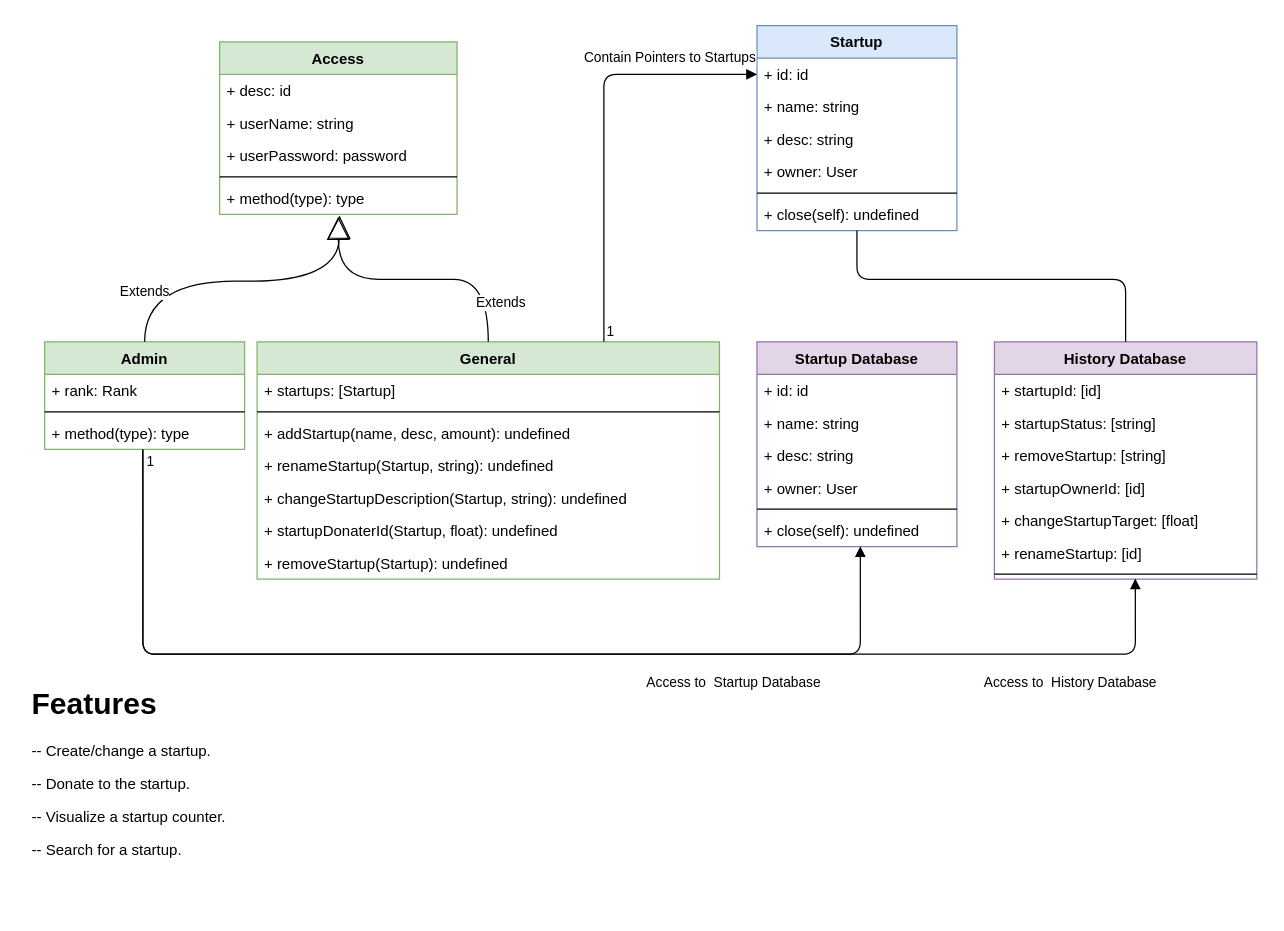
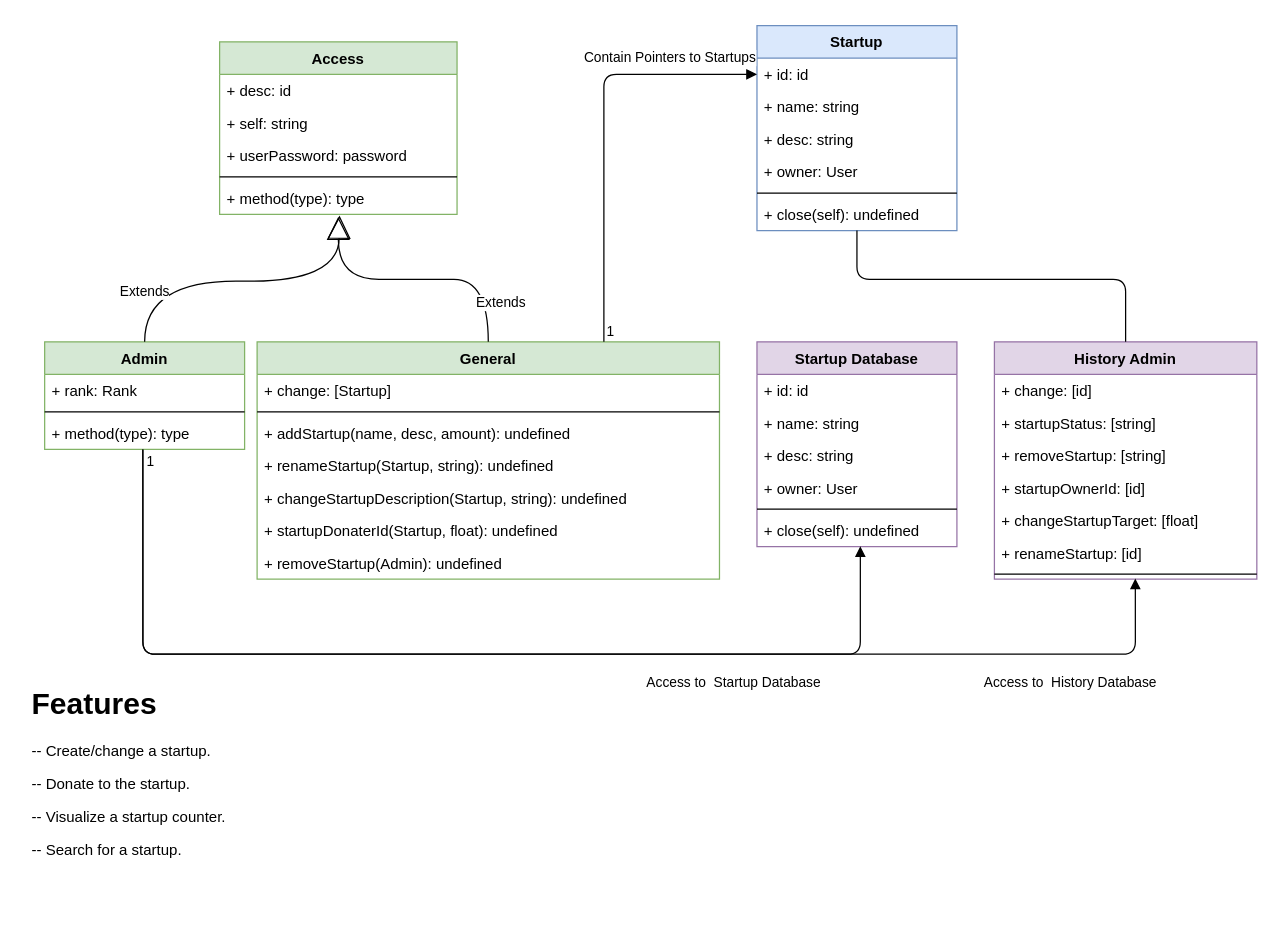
(294, 124) -> (275, 124)
(1125, 359) -> (1125, 359)
(346, 391) -> (338, 391)
(1065, 391) -> (1052, 391)
(403, 564) -> (393, 564)
